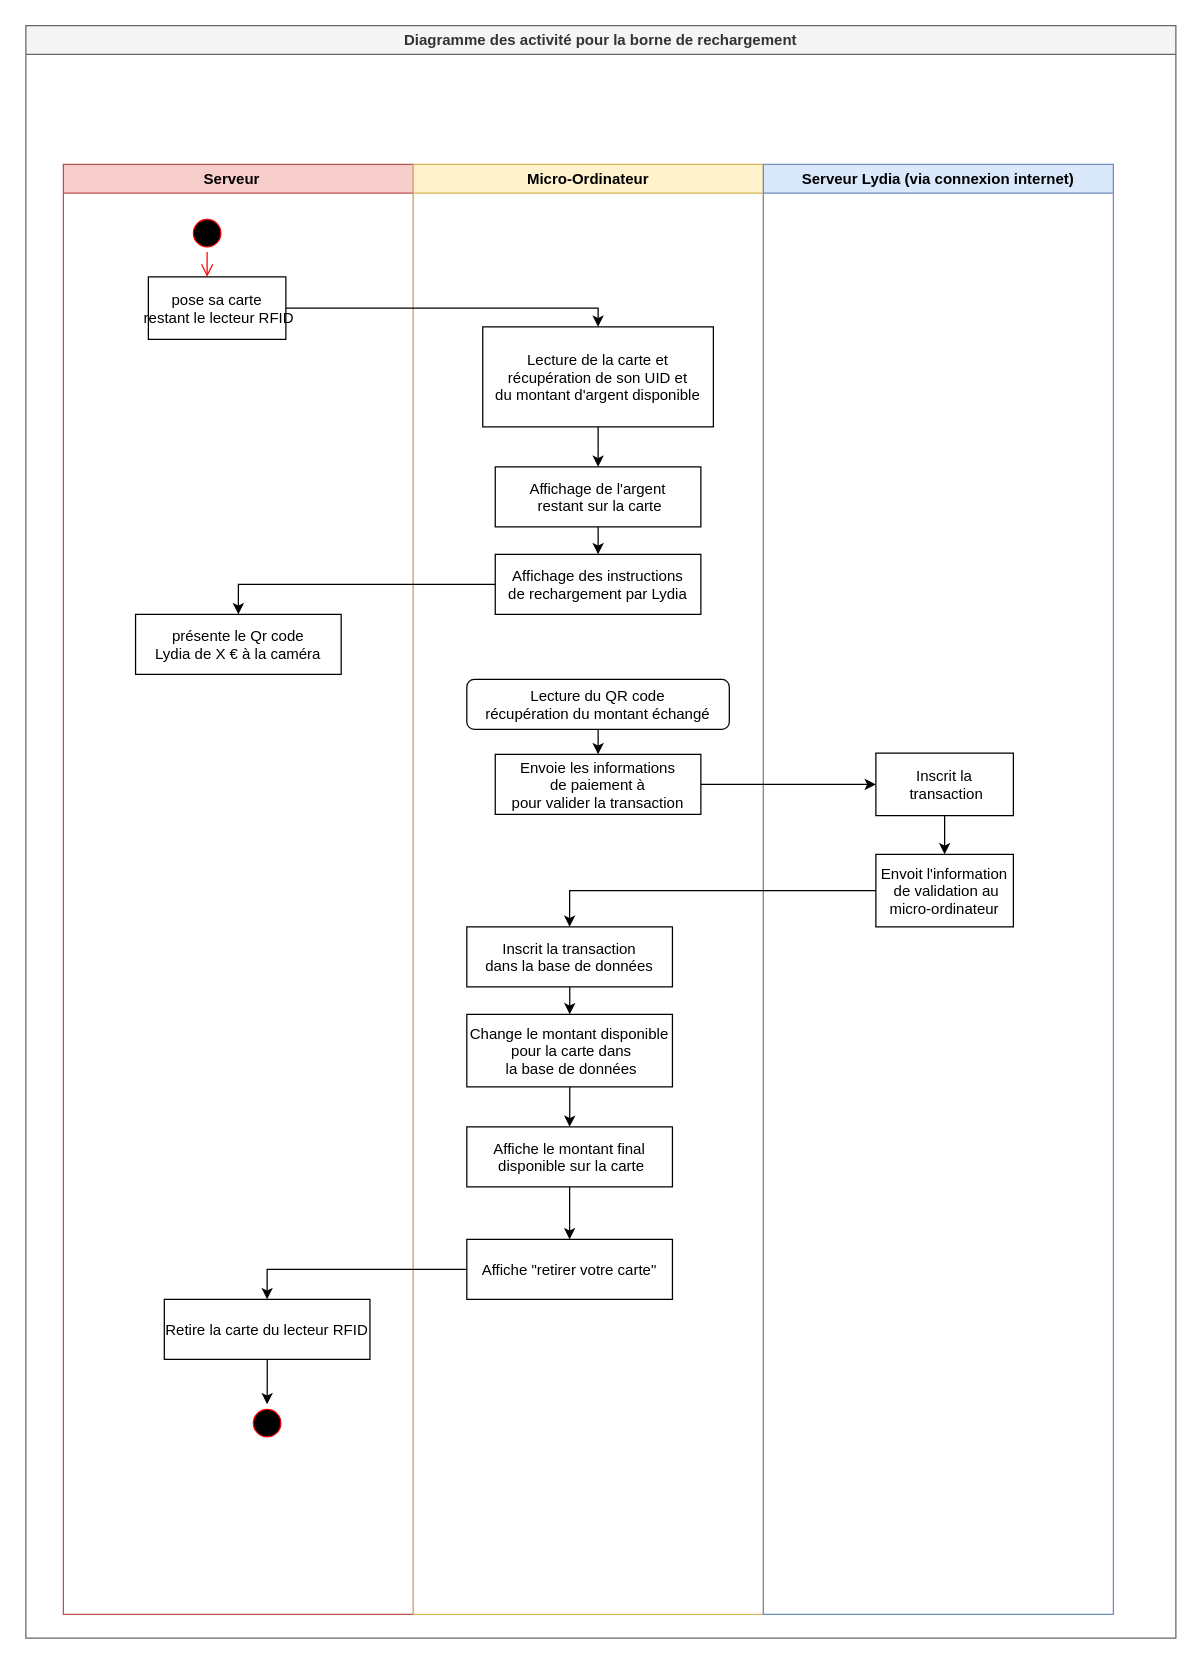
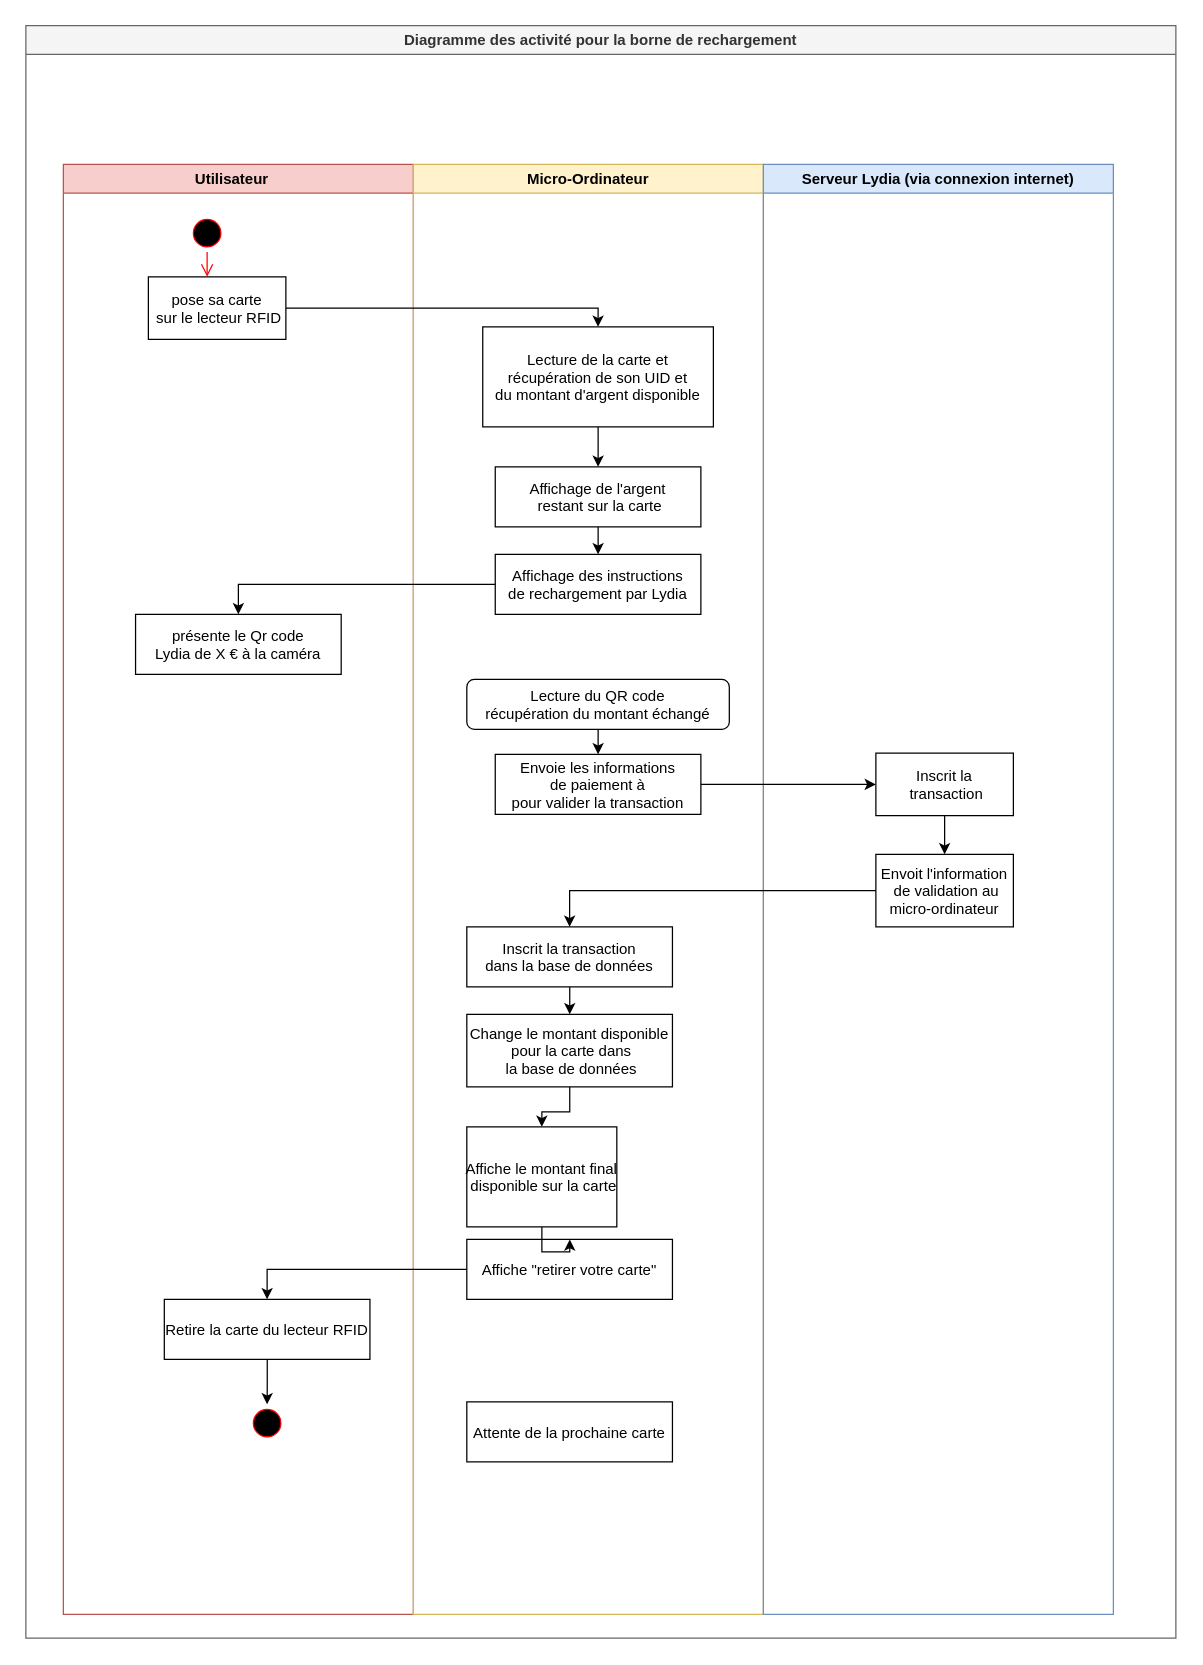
(238, 179) -> (238, 179)
(216, 300) -> (216, 300)
(569, 1157) -> (542, 1177)
none -> (569, 1432)
